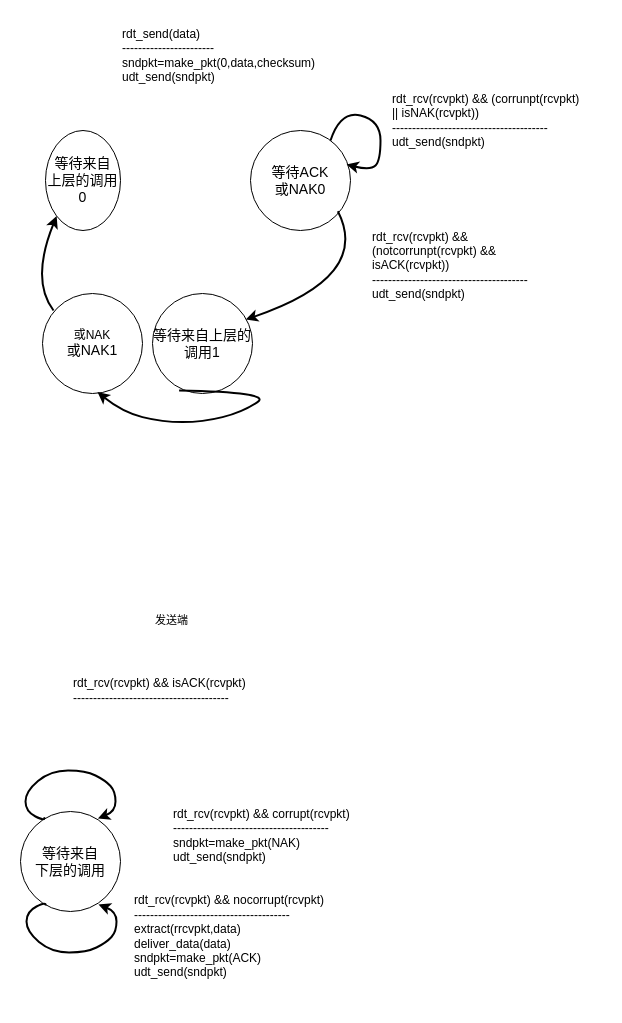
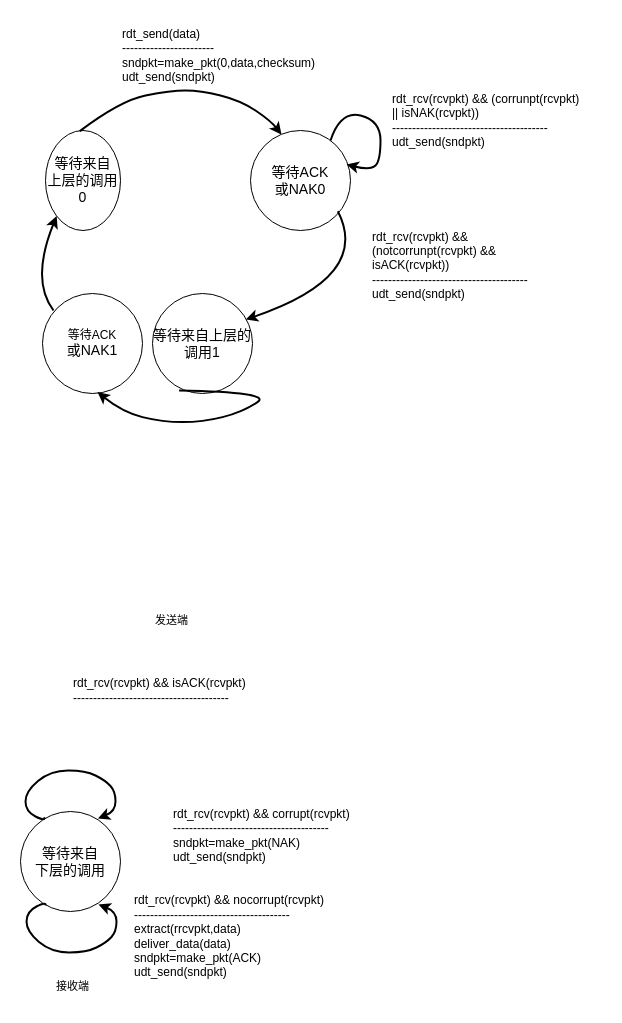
none -> (174, 91)
(93, 344) -> (93, 344)
none -> (73, 987)
